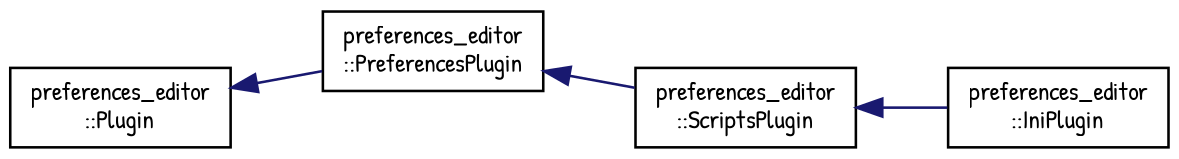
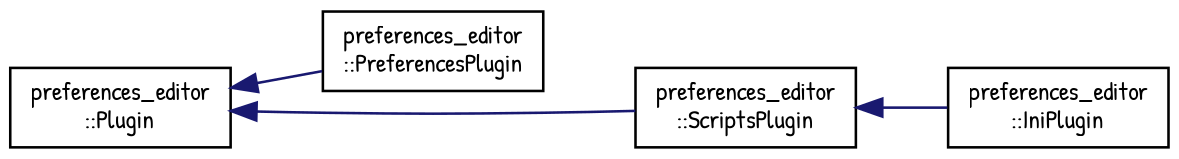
(602, 82) -> (446, 114)
